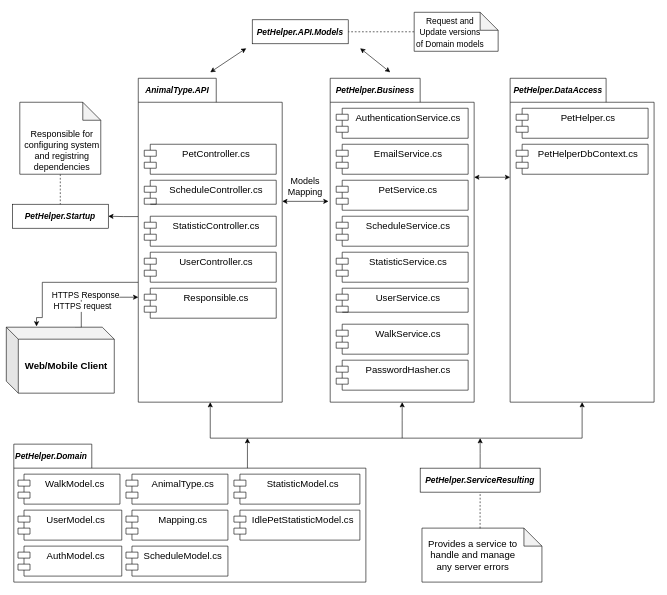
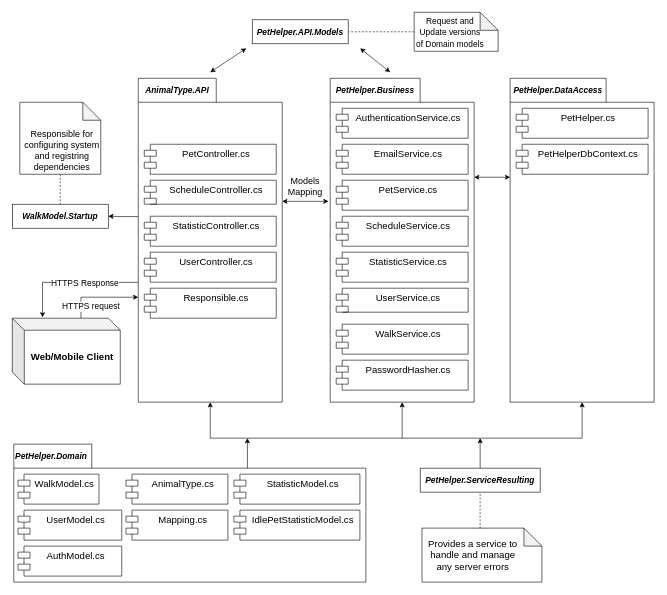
(60, 216) -> (60, 216)
(60, 360) -> (66, 351)
(69, 489) -> (59, 489)
(177, 561) -> none
